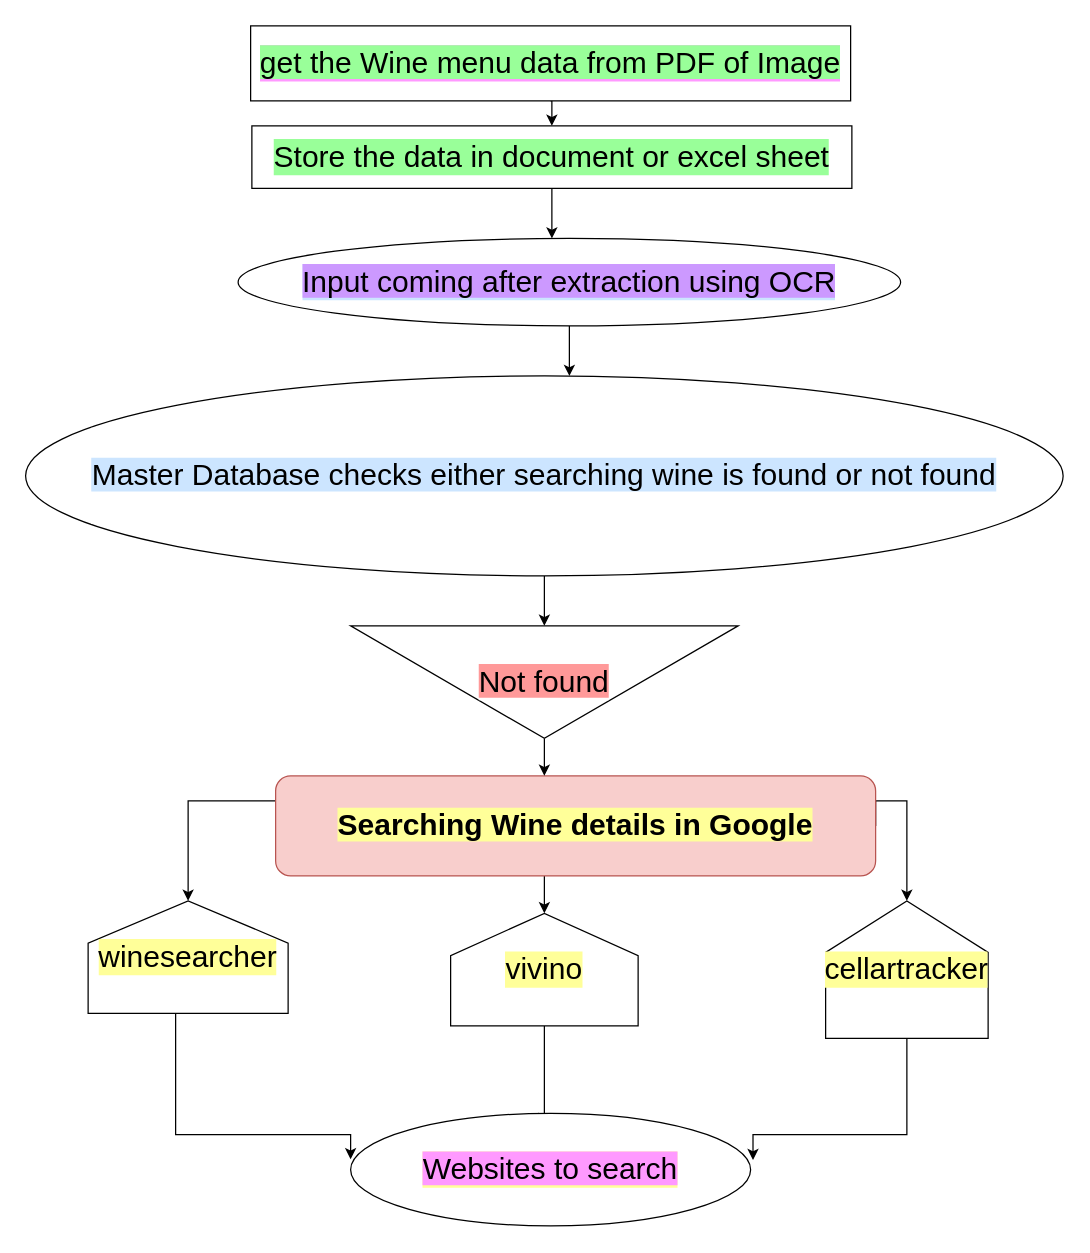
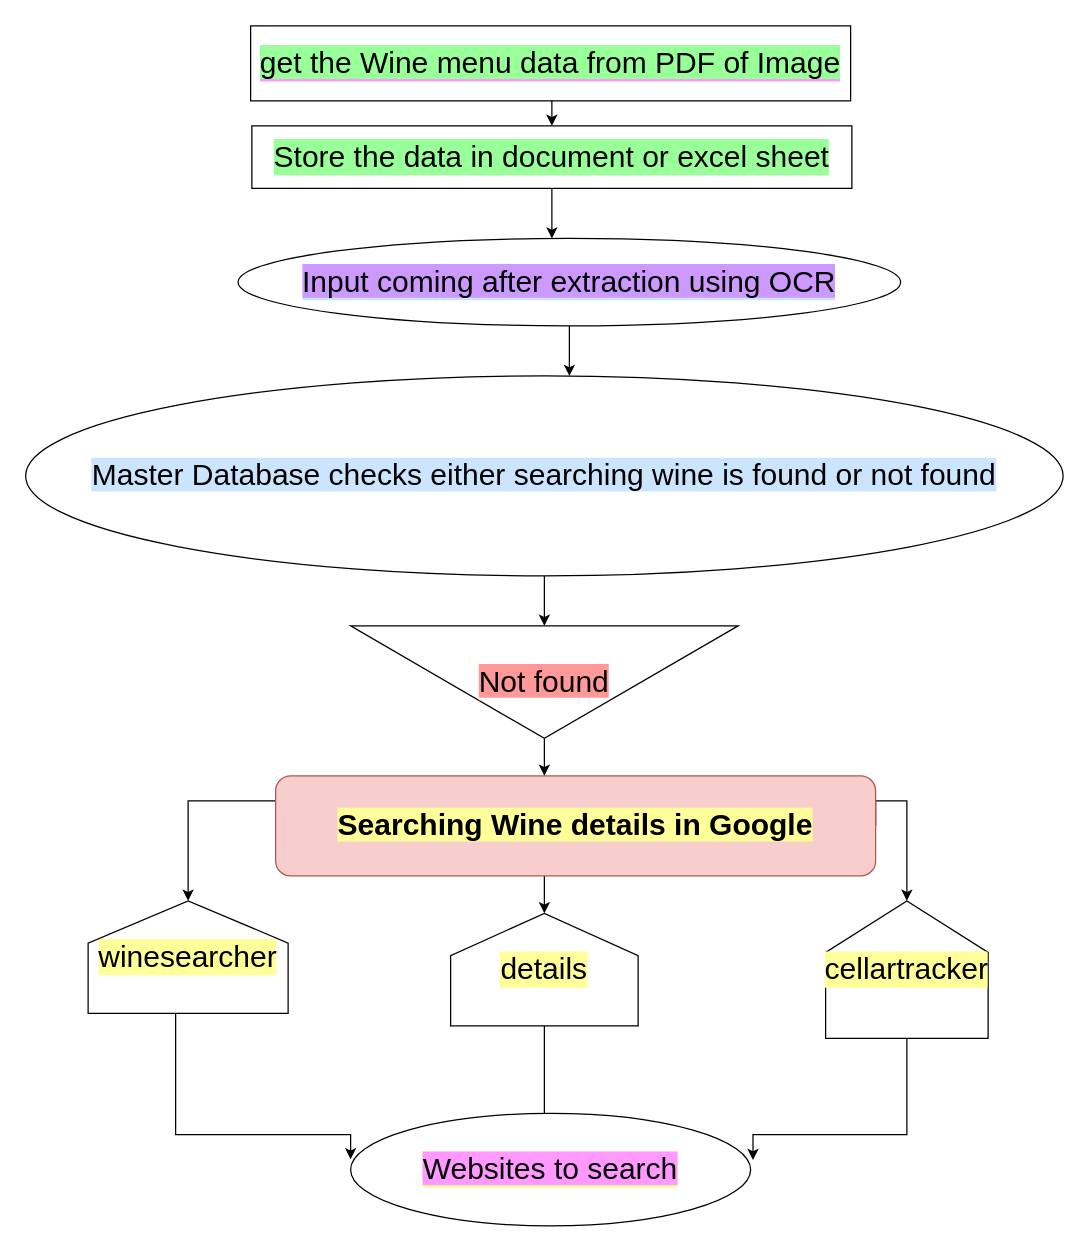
(544, 969) -> (544, 969)
